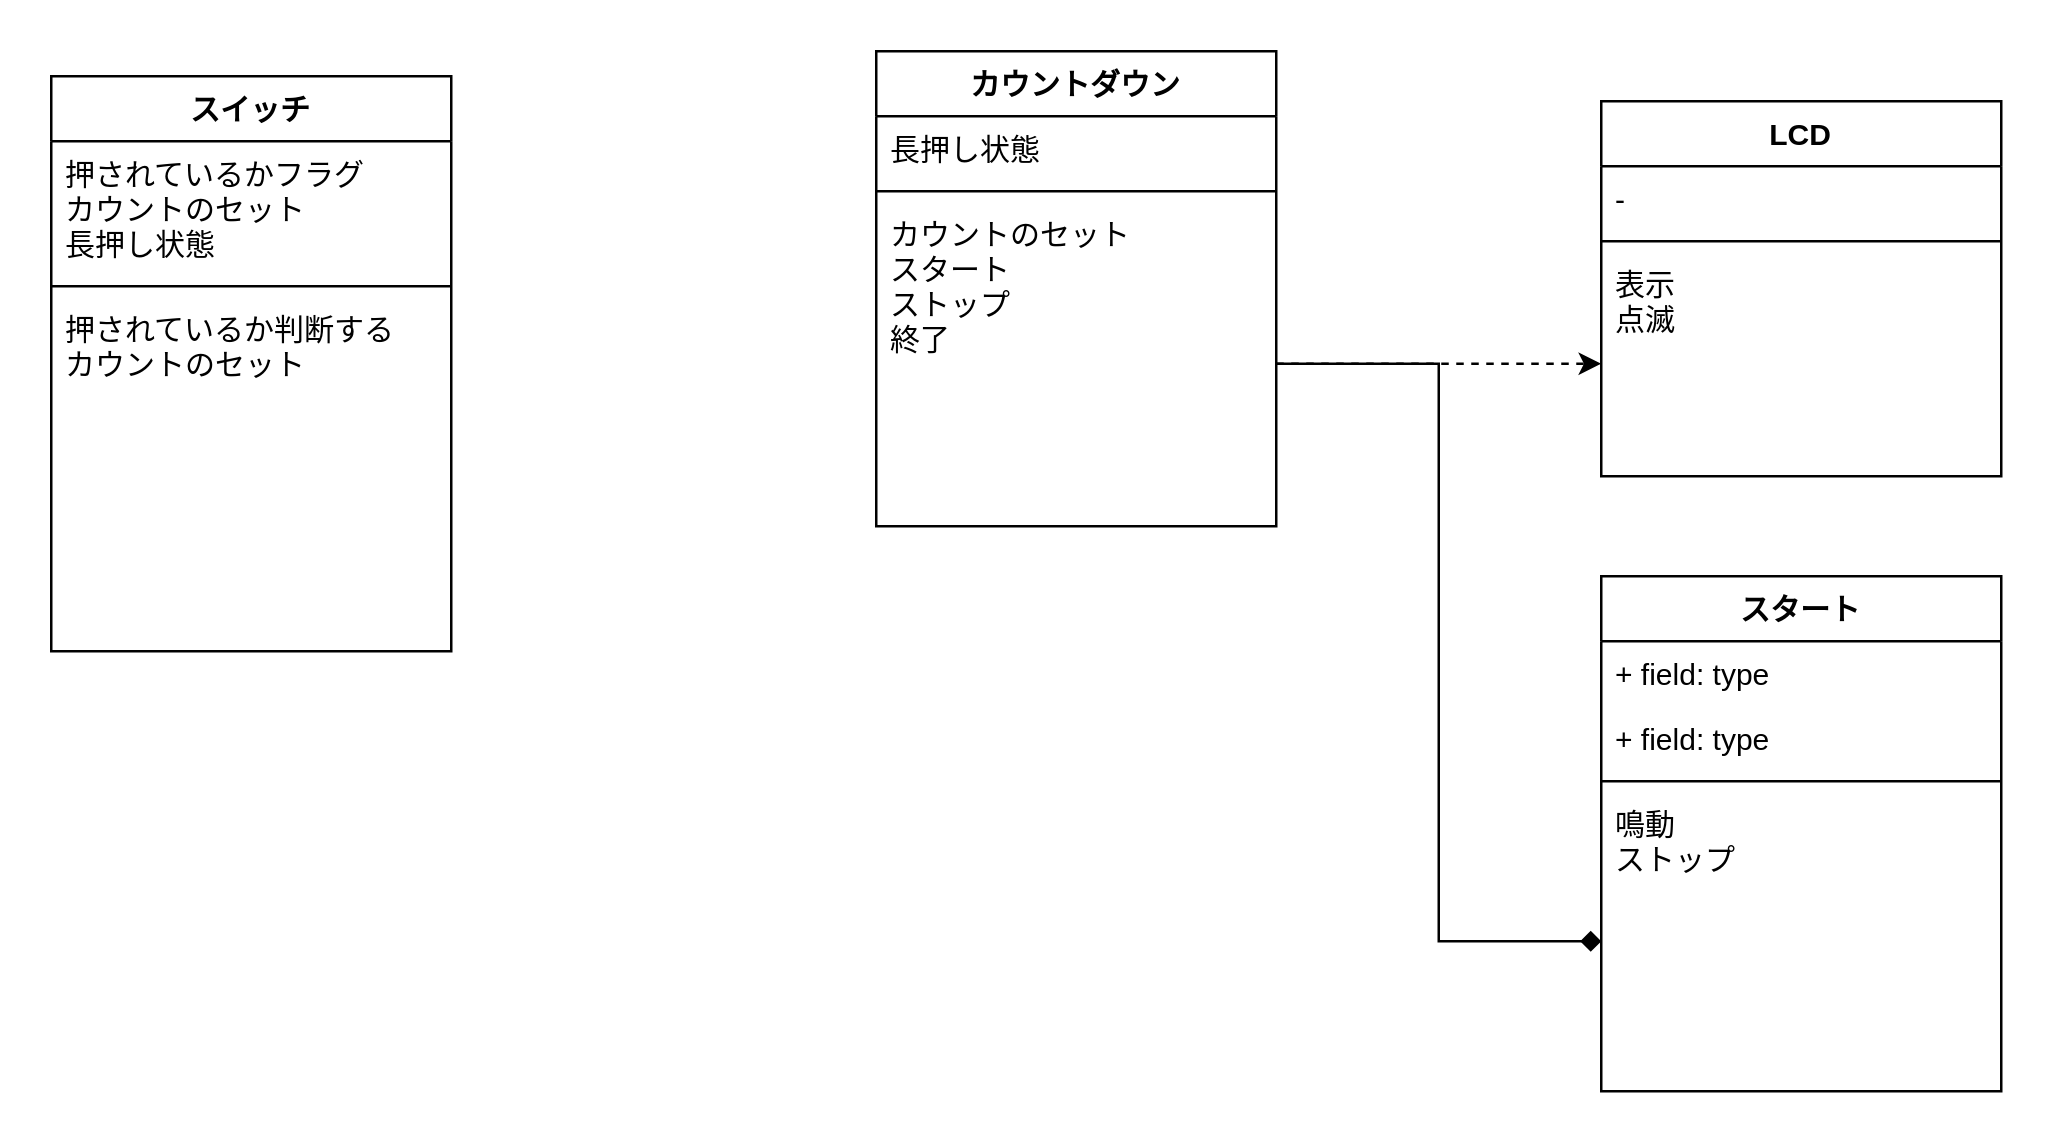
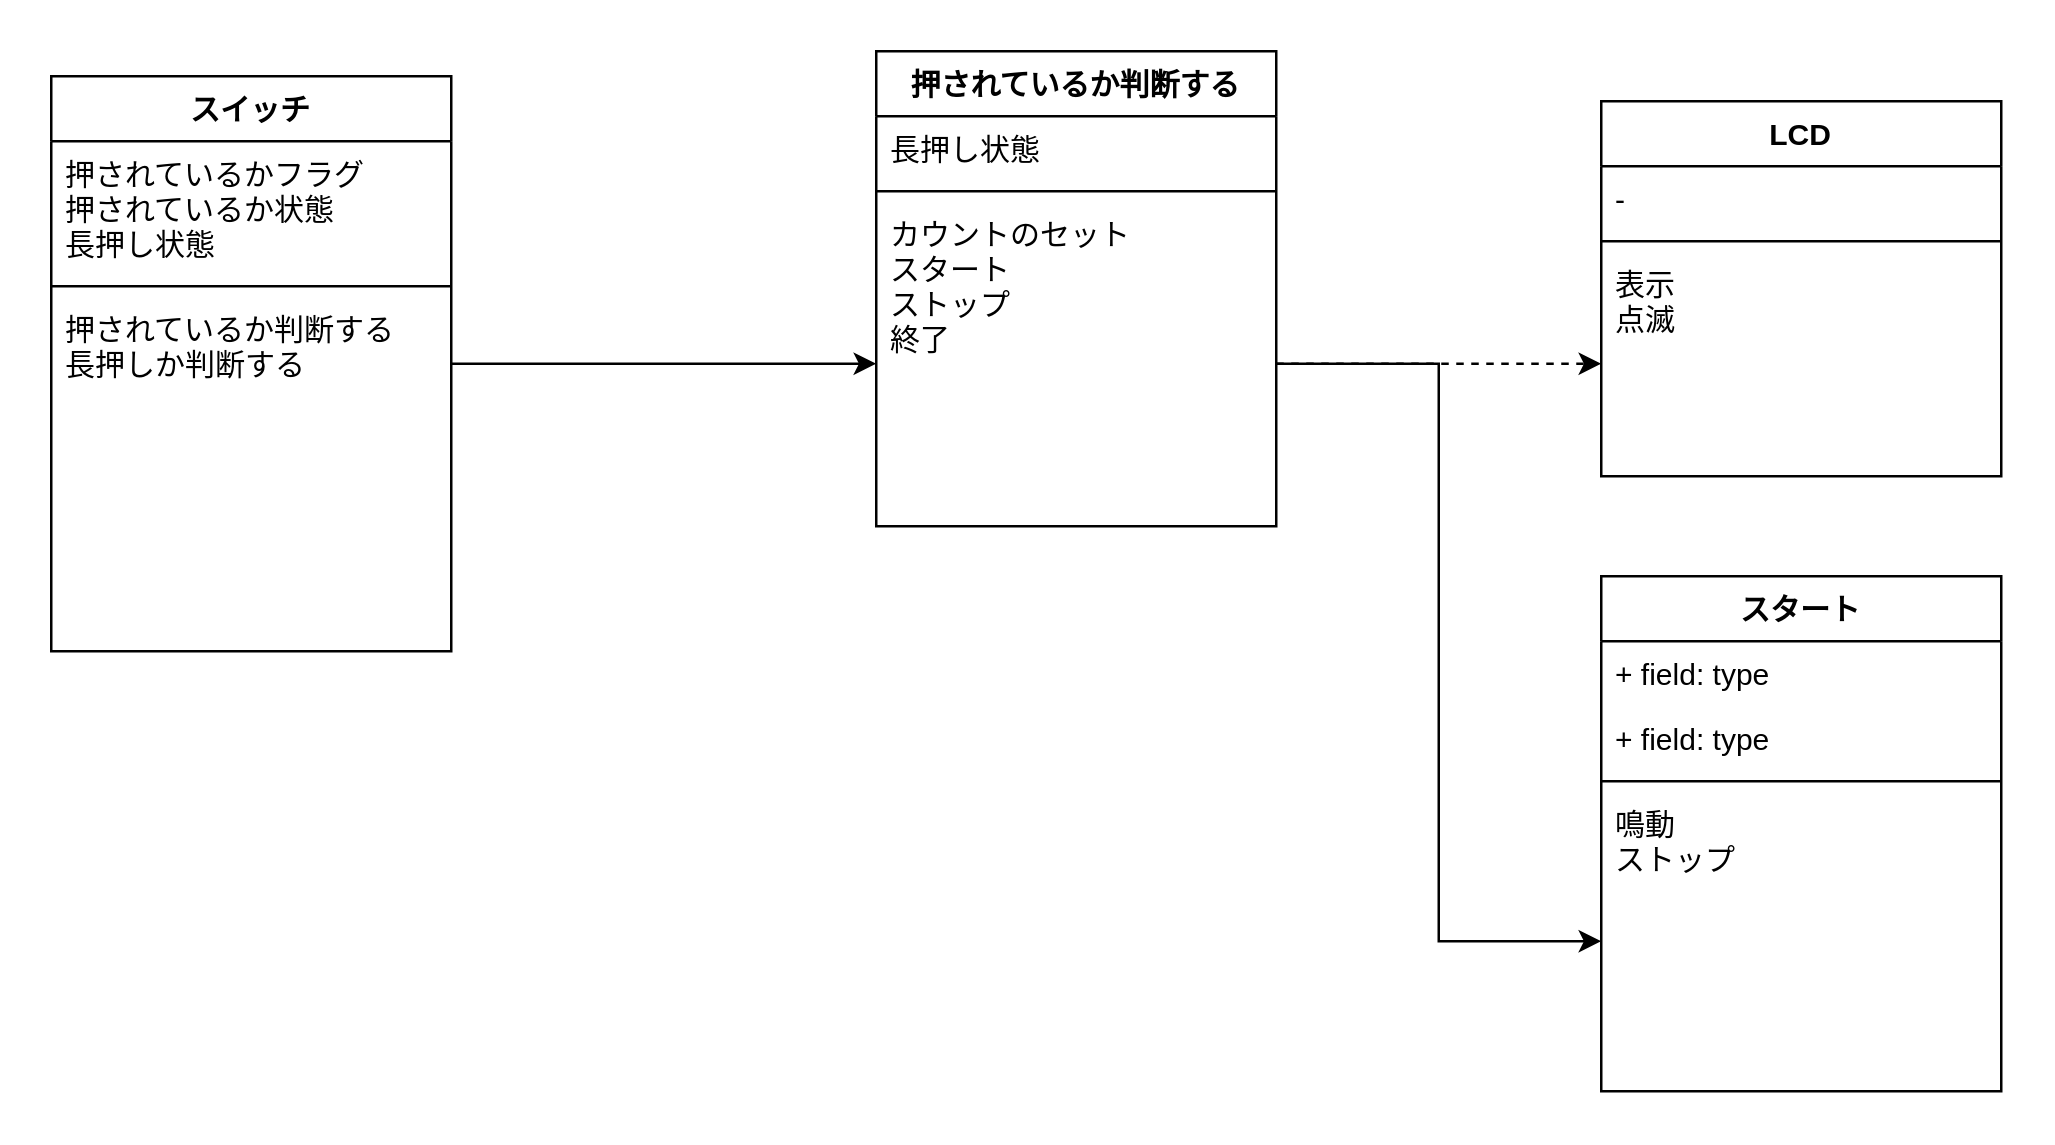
(1075, 85) -> (1075, 85)
(215, 175) -> (215, 175)
(230, 330) -> (230, 330)
none -> (657, 364)
(1581, 941) -> (1582, 941)
